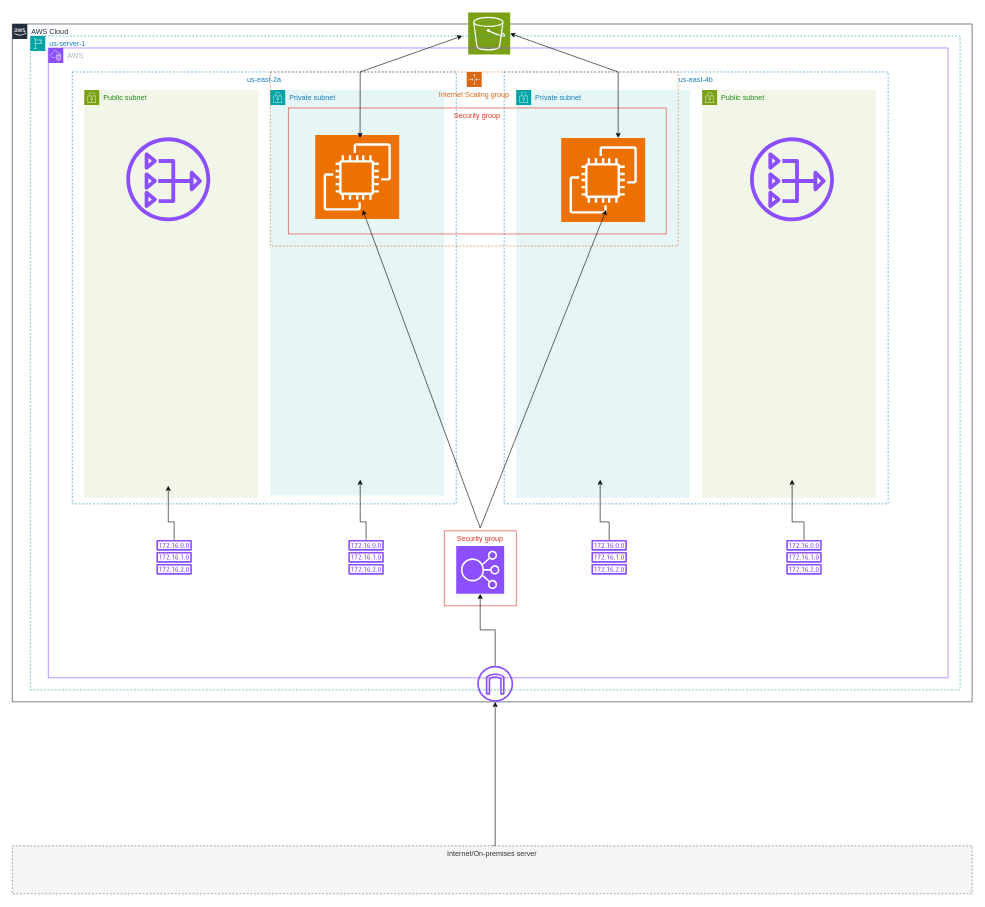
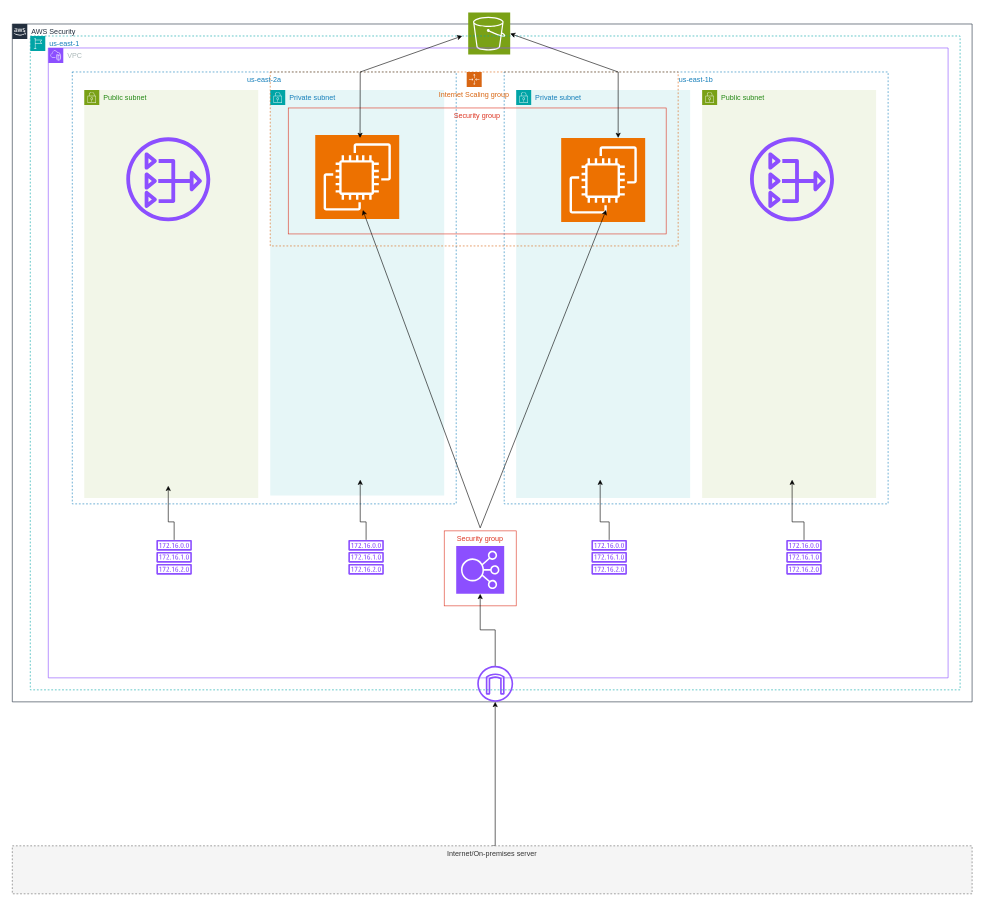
(48, 32) -> (54, 32)
(72, 44) -> (68, 44)
(74, 56) -> (74, 56)
(696, 80) -> (696, 80)
